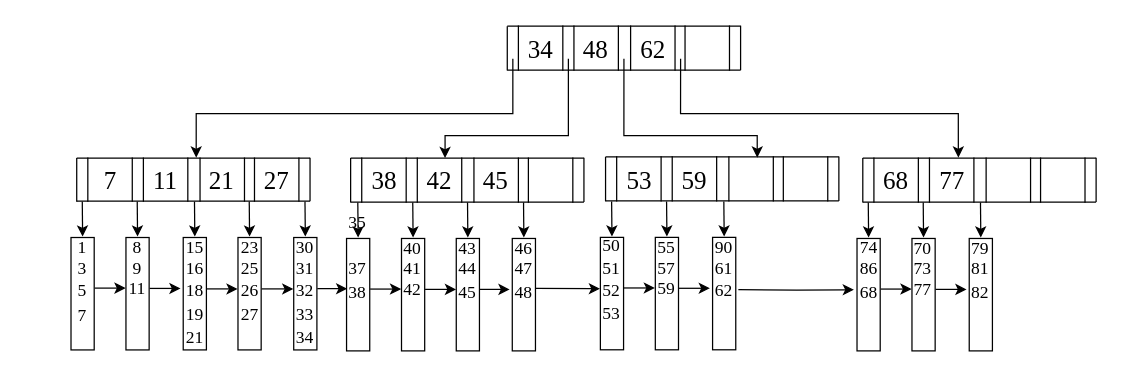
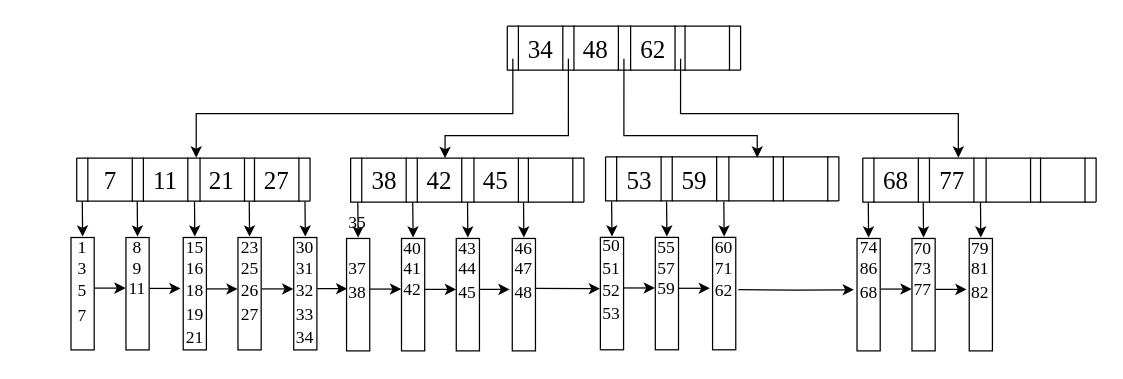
(724, 248) -> (724, 248)
(724, 269) -> (724, 269)
